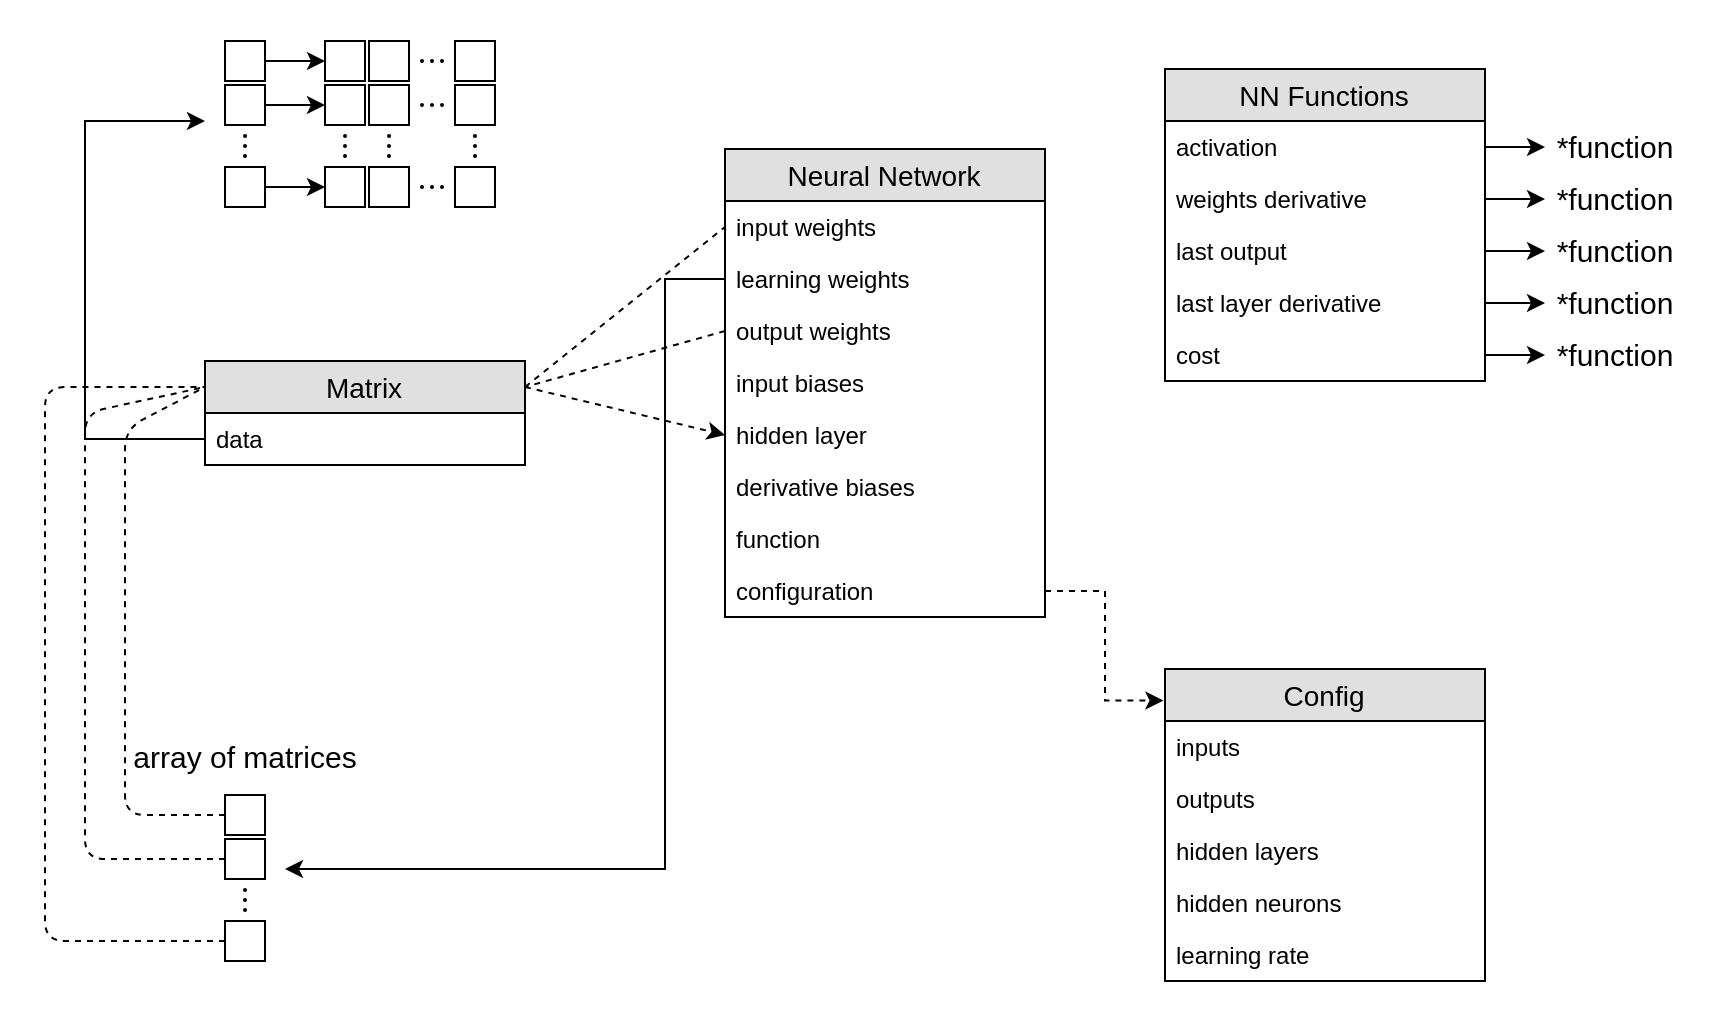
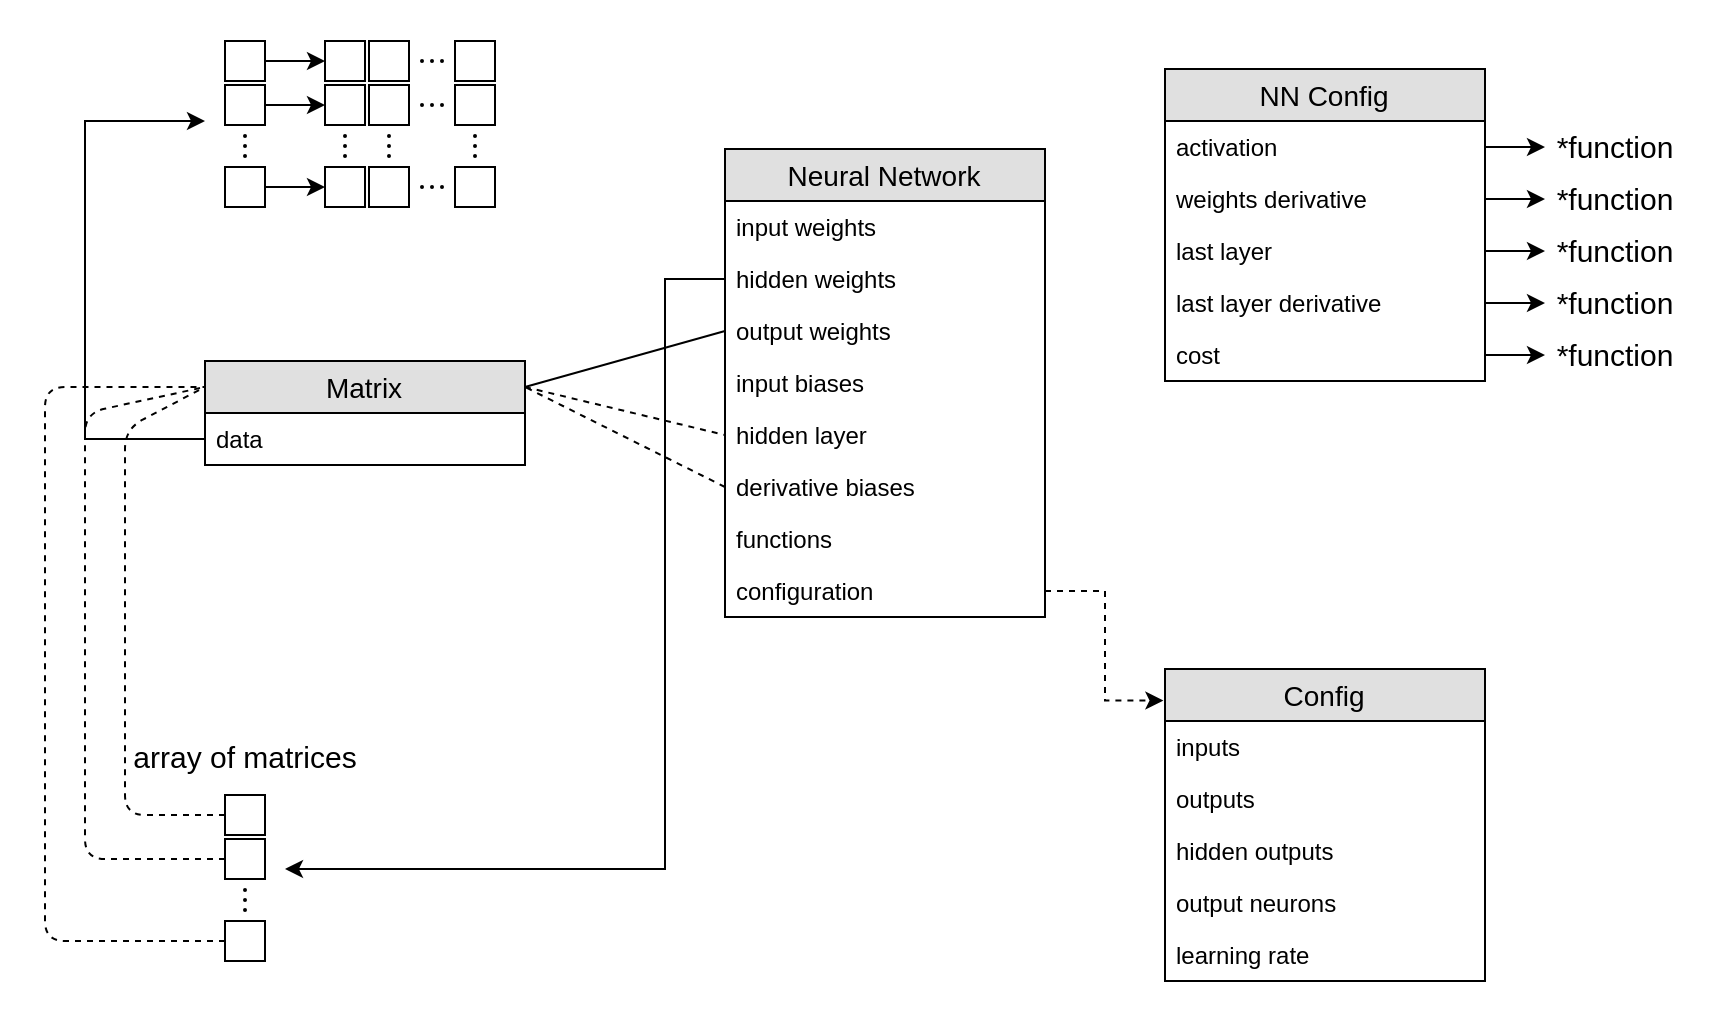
(1324, 97) -> (1324, 97)
(1244, 252) -> (1234, 252)
(831, 280) -> (821, 280)
(628, 305) -> none
(626, 359) -> (626, 359)
none -> (600, 425)
(710, 431) -> (716, 433)
(787, 540) -> (793, 540)
(1254, 852) -> (1264, 852)
(1264, 904) -> (1267, 904)
